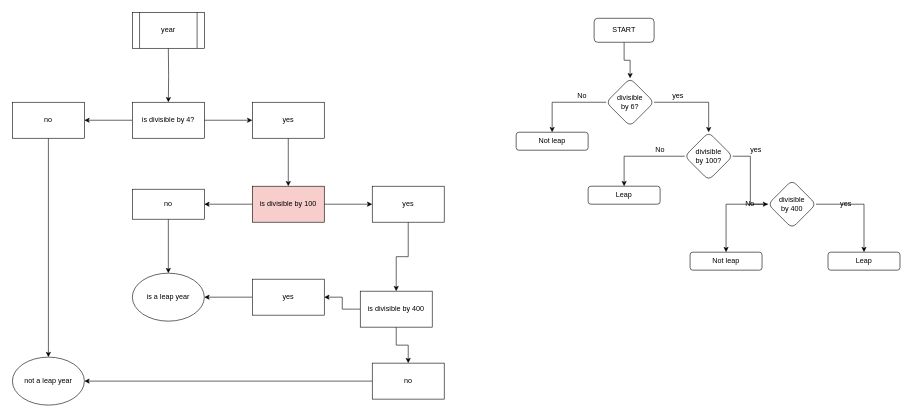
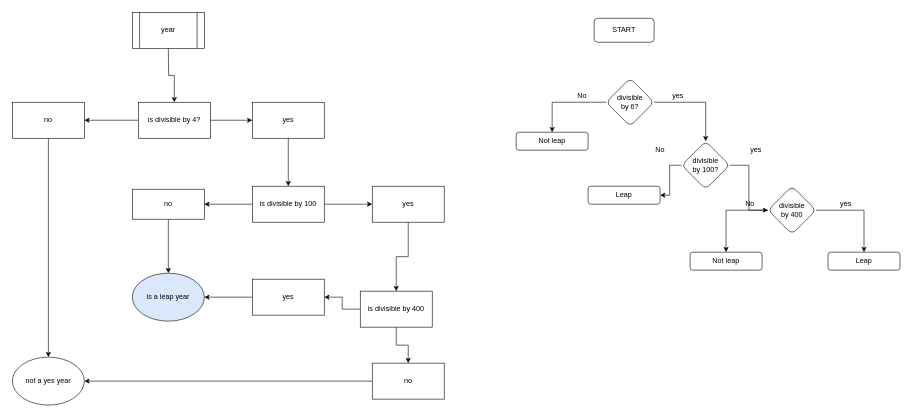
(629, 60) -> none
(168, 120) -> (174, 120)
(709, 156) -> (706, 165)
(288, 204) -> (288, 204)
(792, 204) -> (792, 210)
(168, 297) -> (168, 297)
(48, 381) -> (48, 381)
